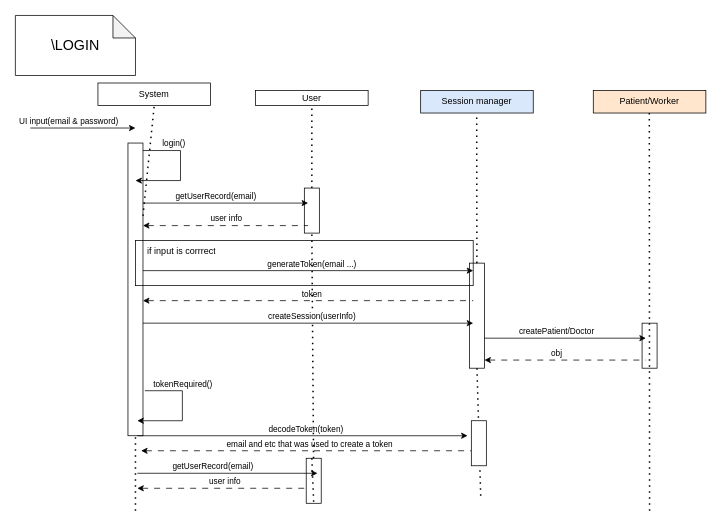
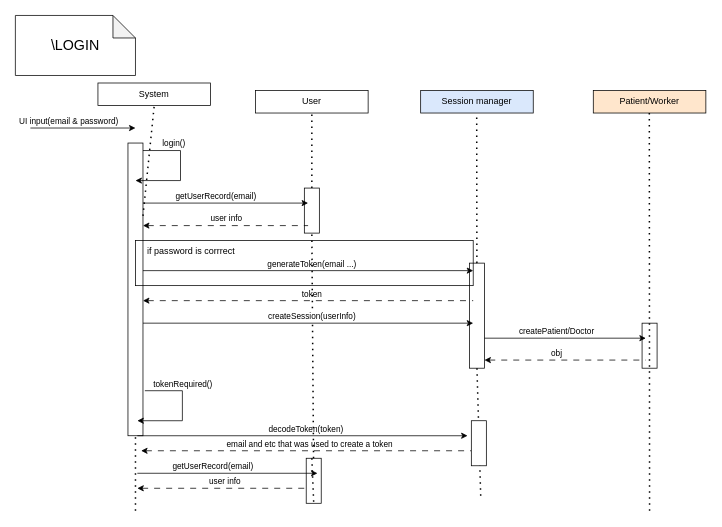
(312, 98) -> (312, 102)
(191, 252) -> (199, 252)
